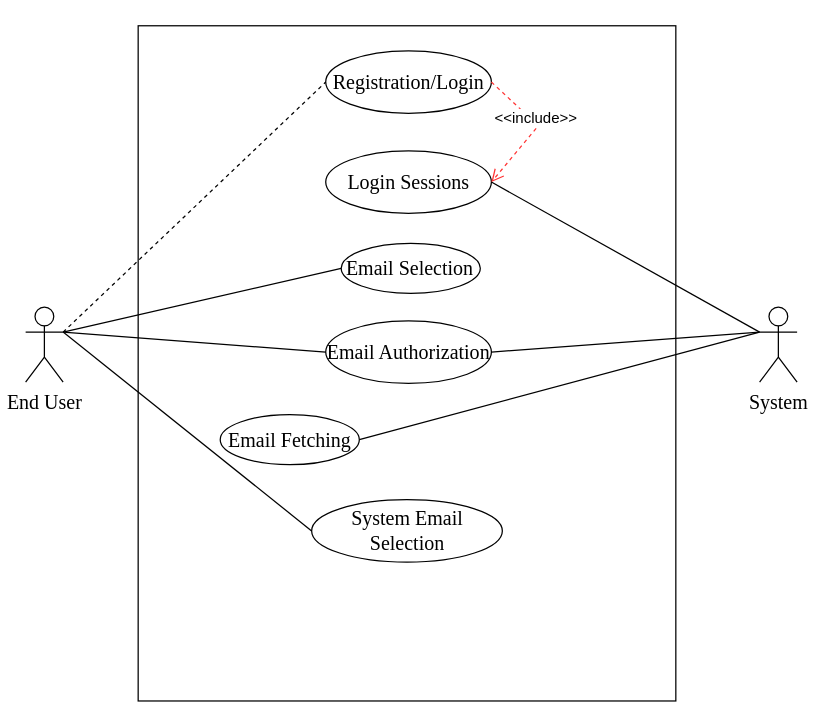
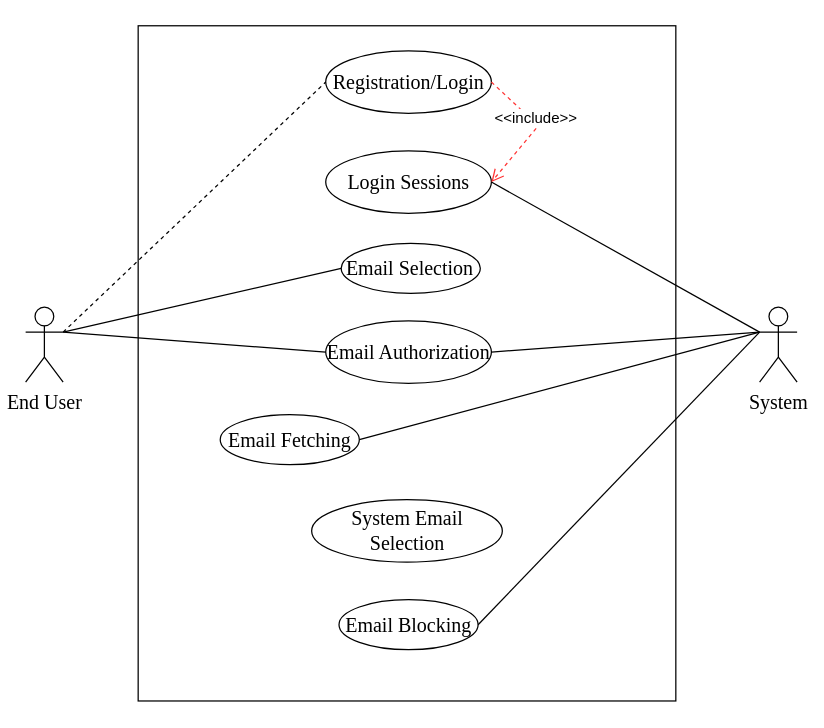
(188, 432) -> none
none -> (618, 478)
none -> (408, 624)
